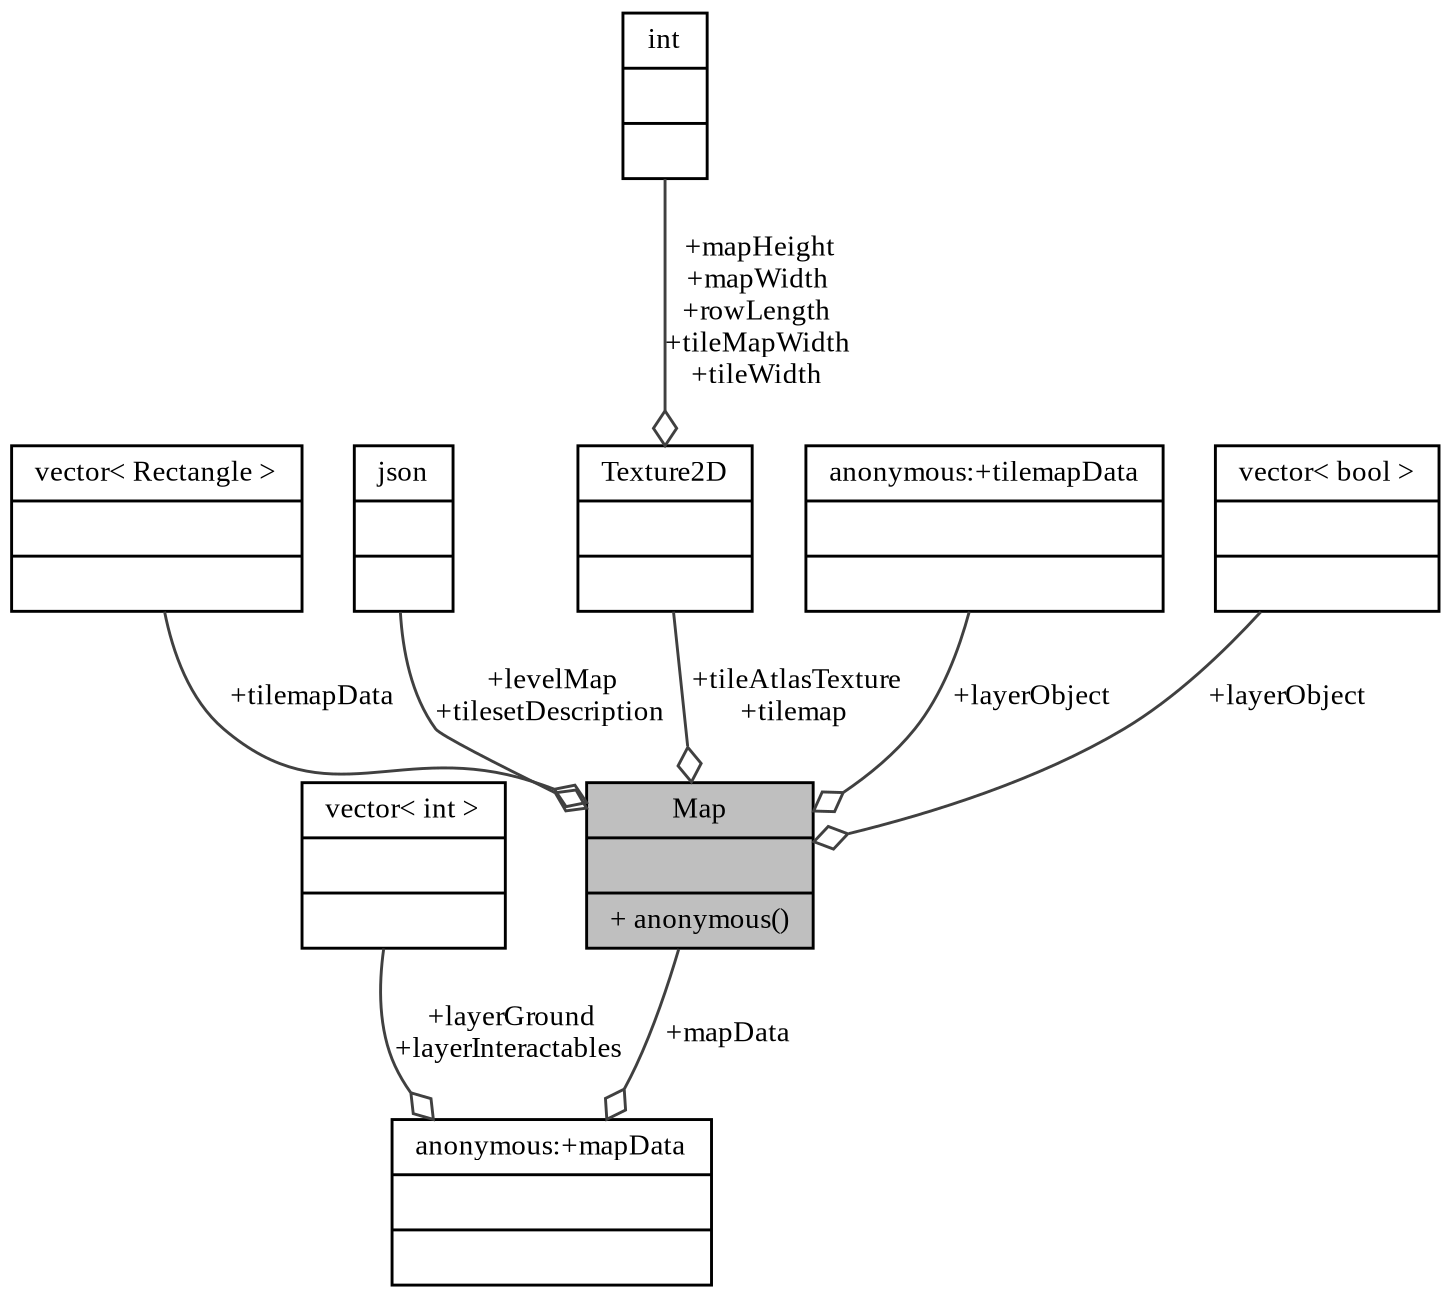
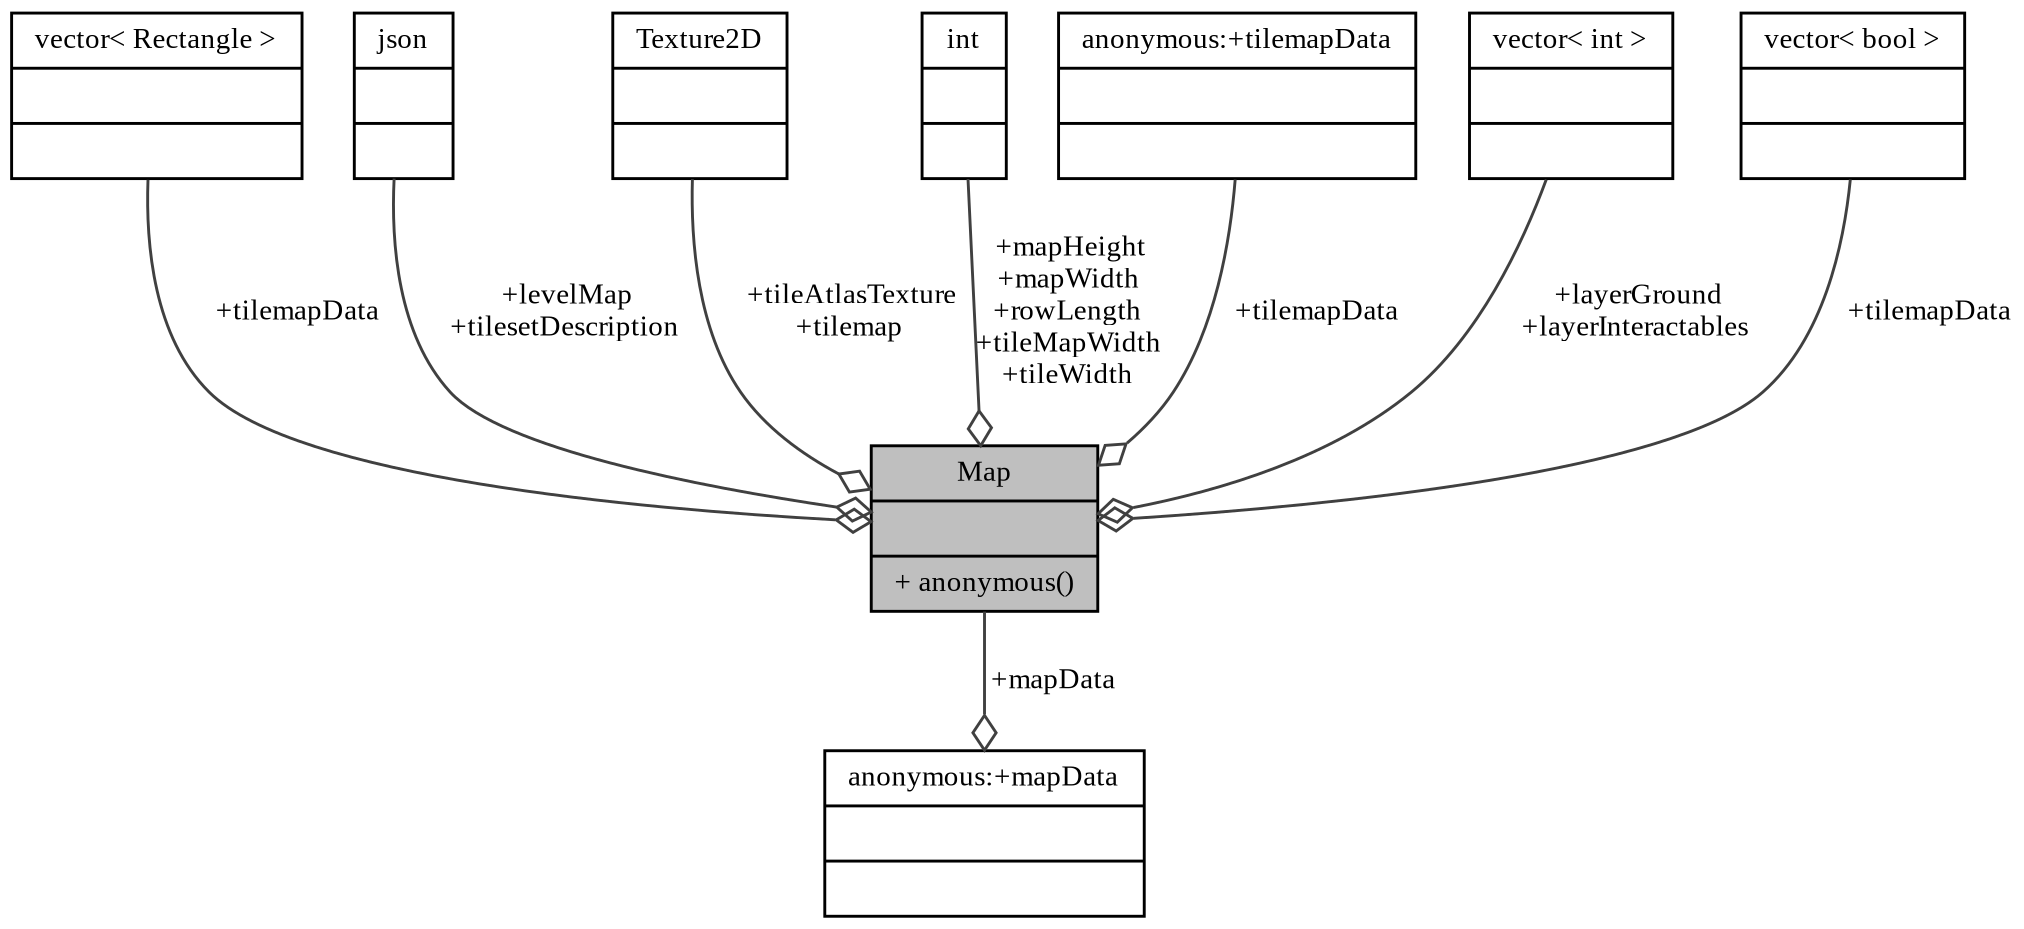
(665, 295) -> (974, 295)
(1030, 697) -> (1314, 312)
(1285, 697) -> (1927, 312)
(383, 1023) -> (1392, 407)
